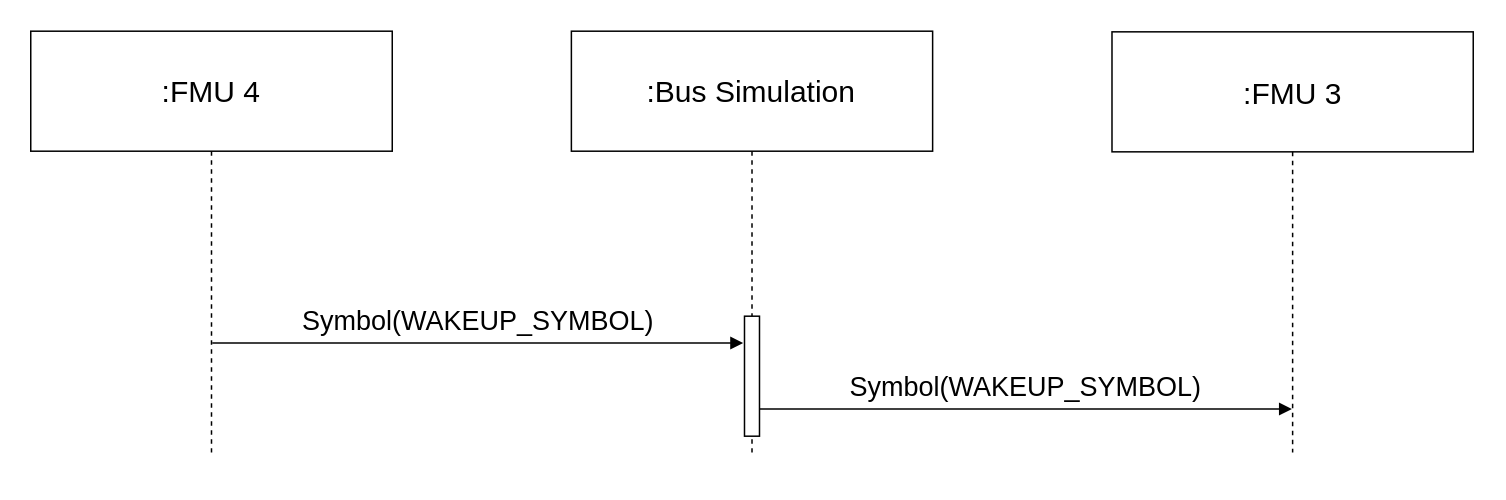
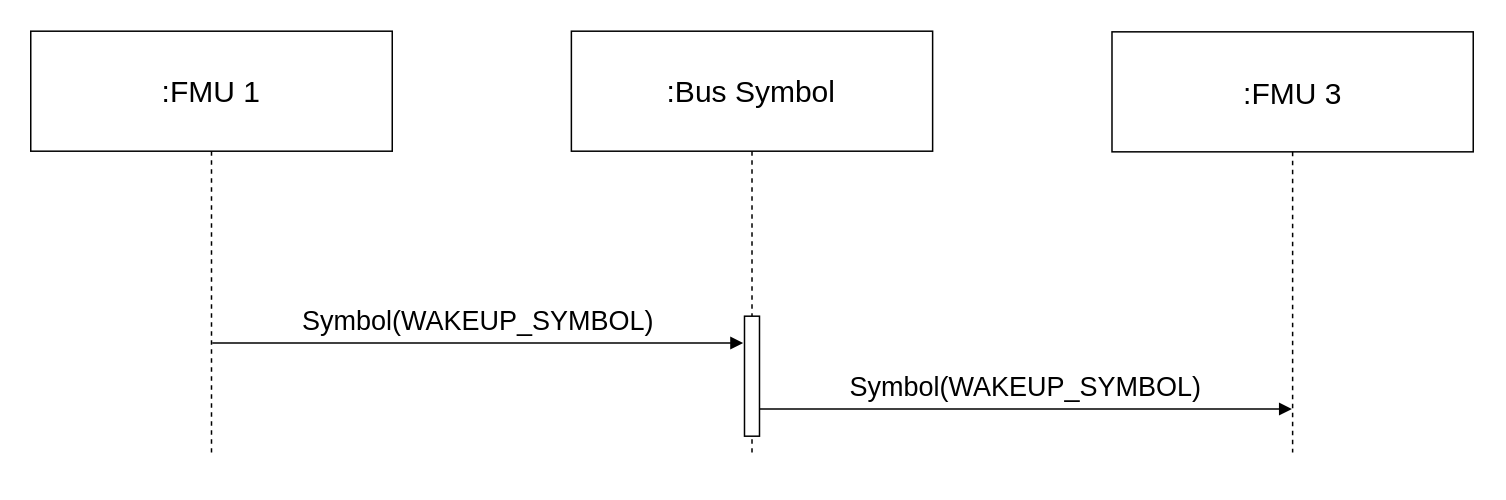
(212, 91) -> (212, 91)
(752, 91) -> (752, 91)
